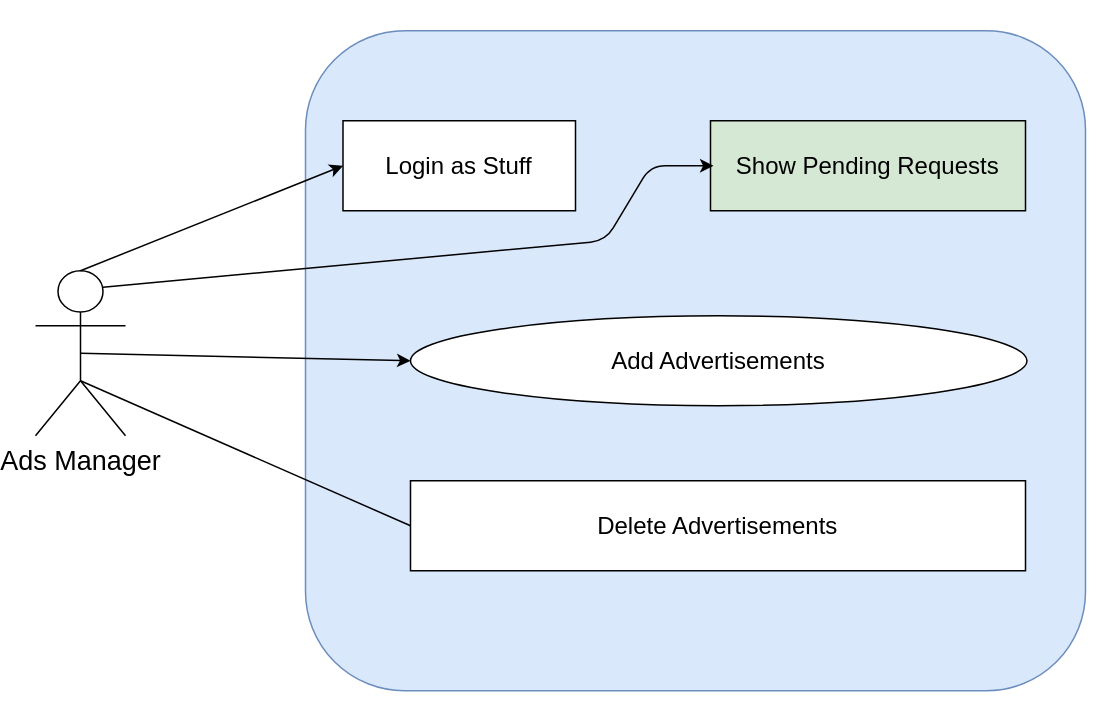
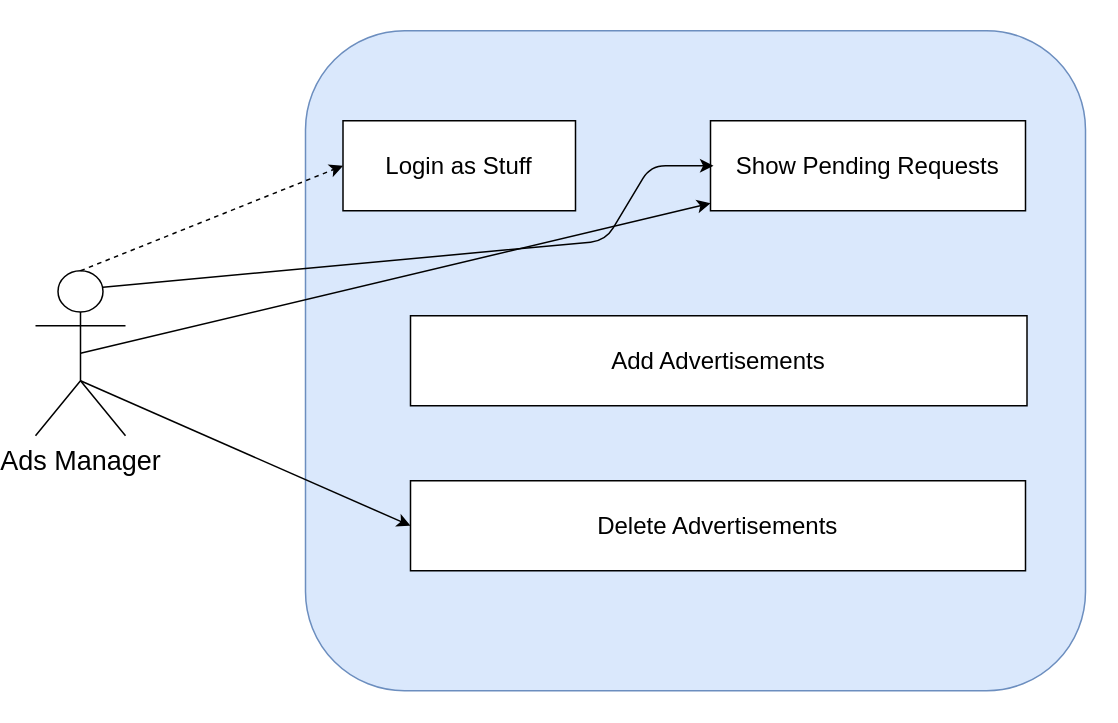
(868, 166) -> (868, 166)
(208, 220) -> (208, 220)
(241, 357) -> (310, 299)
(719, 361) -> (719, 361)
(404, 523) -> (400, 521)
